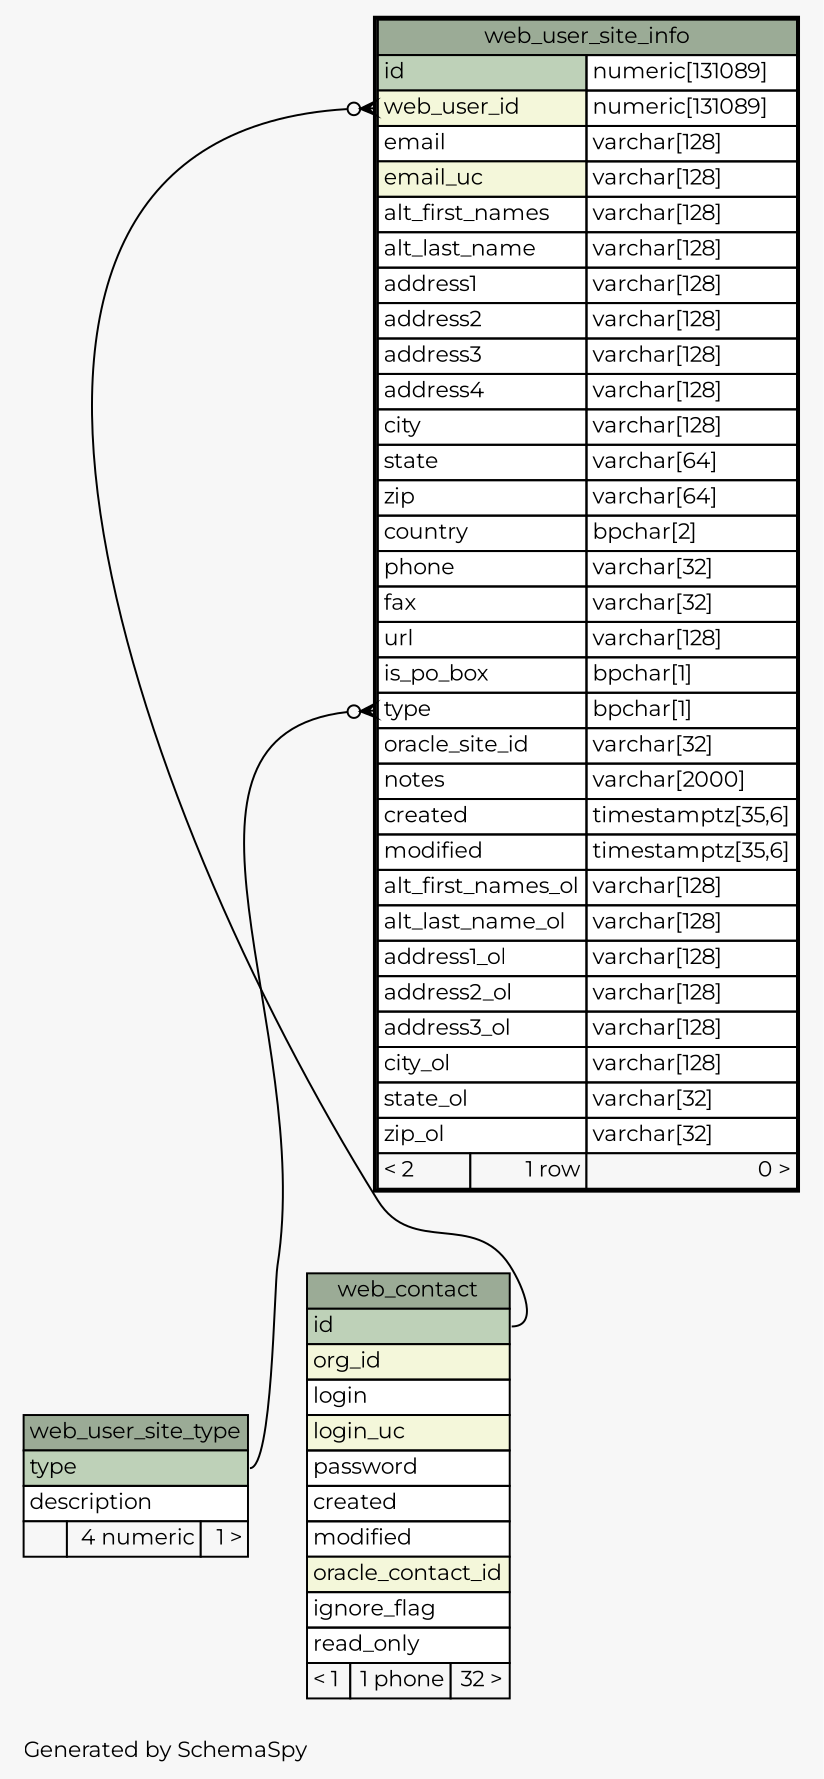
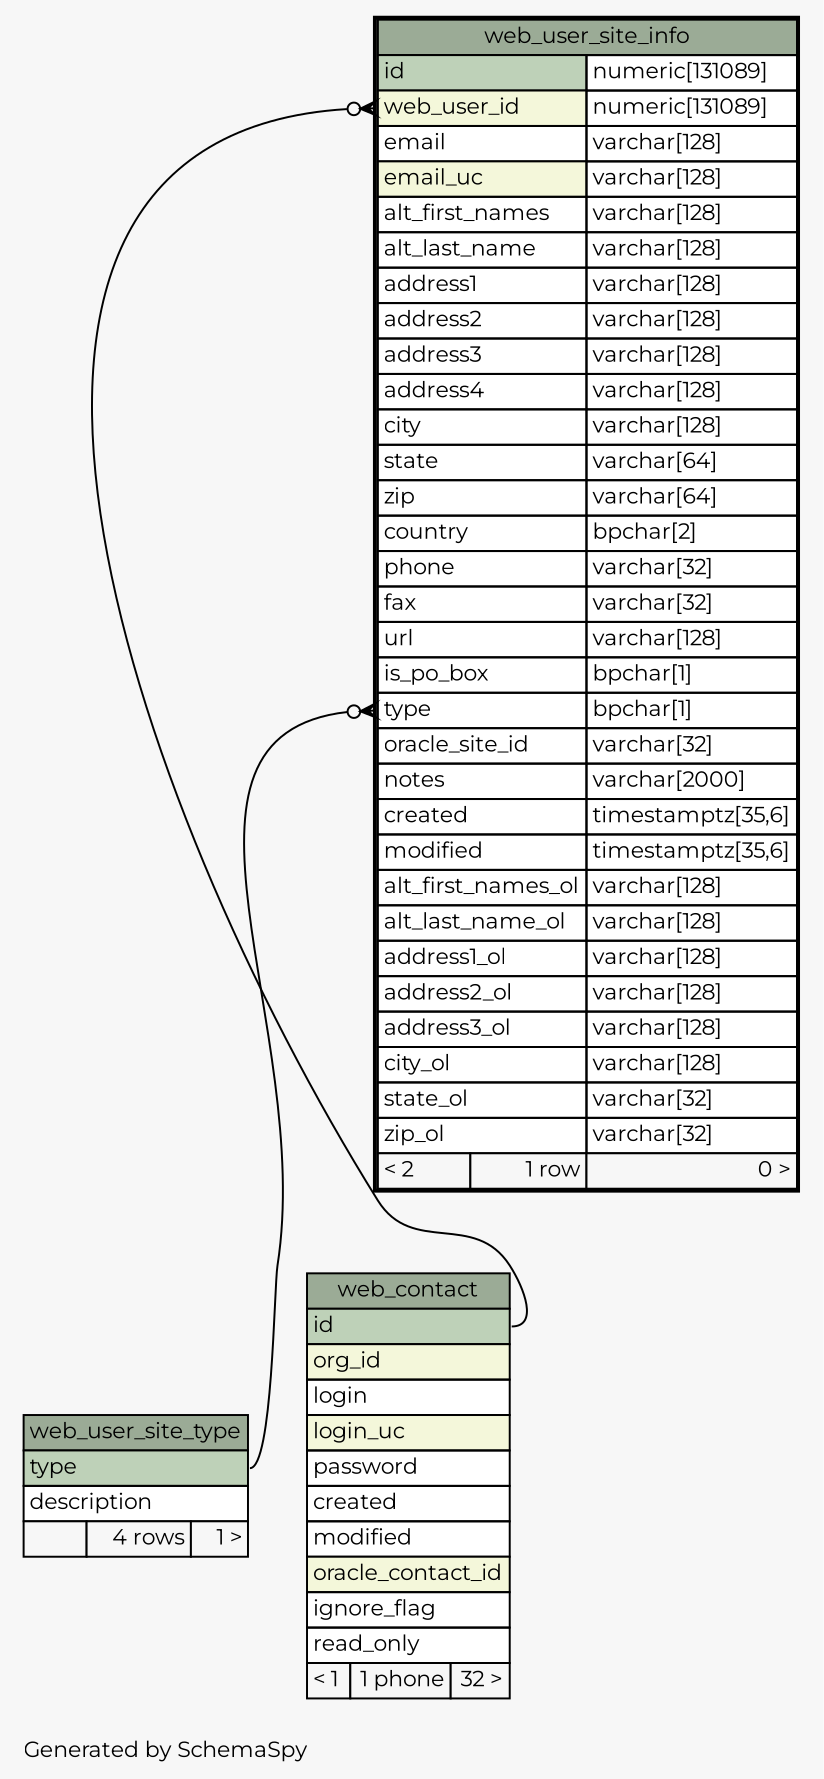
(138, 1538) -> (149, 1538)
